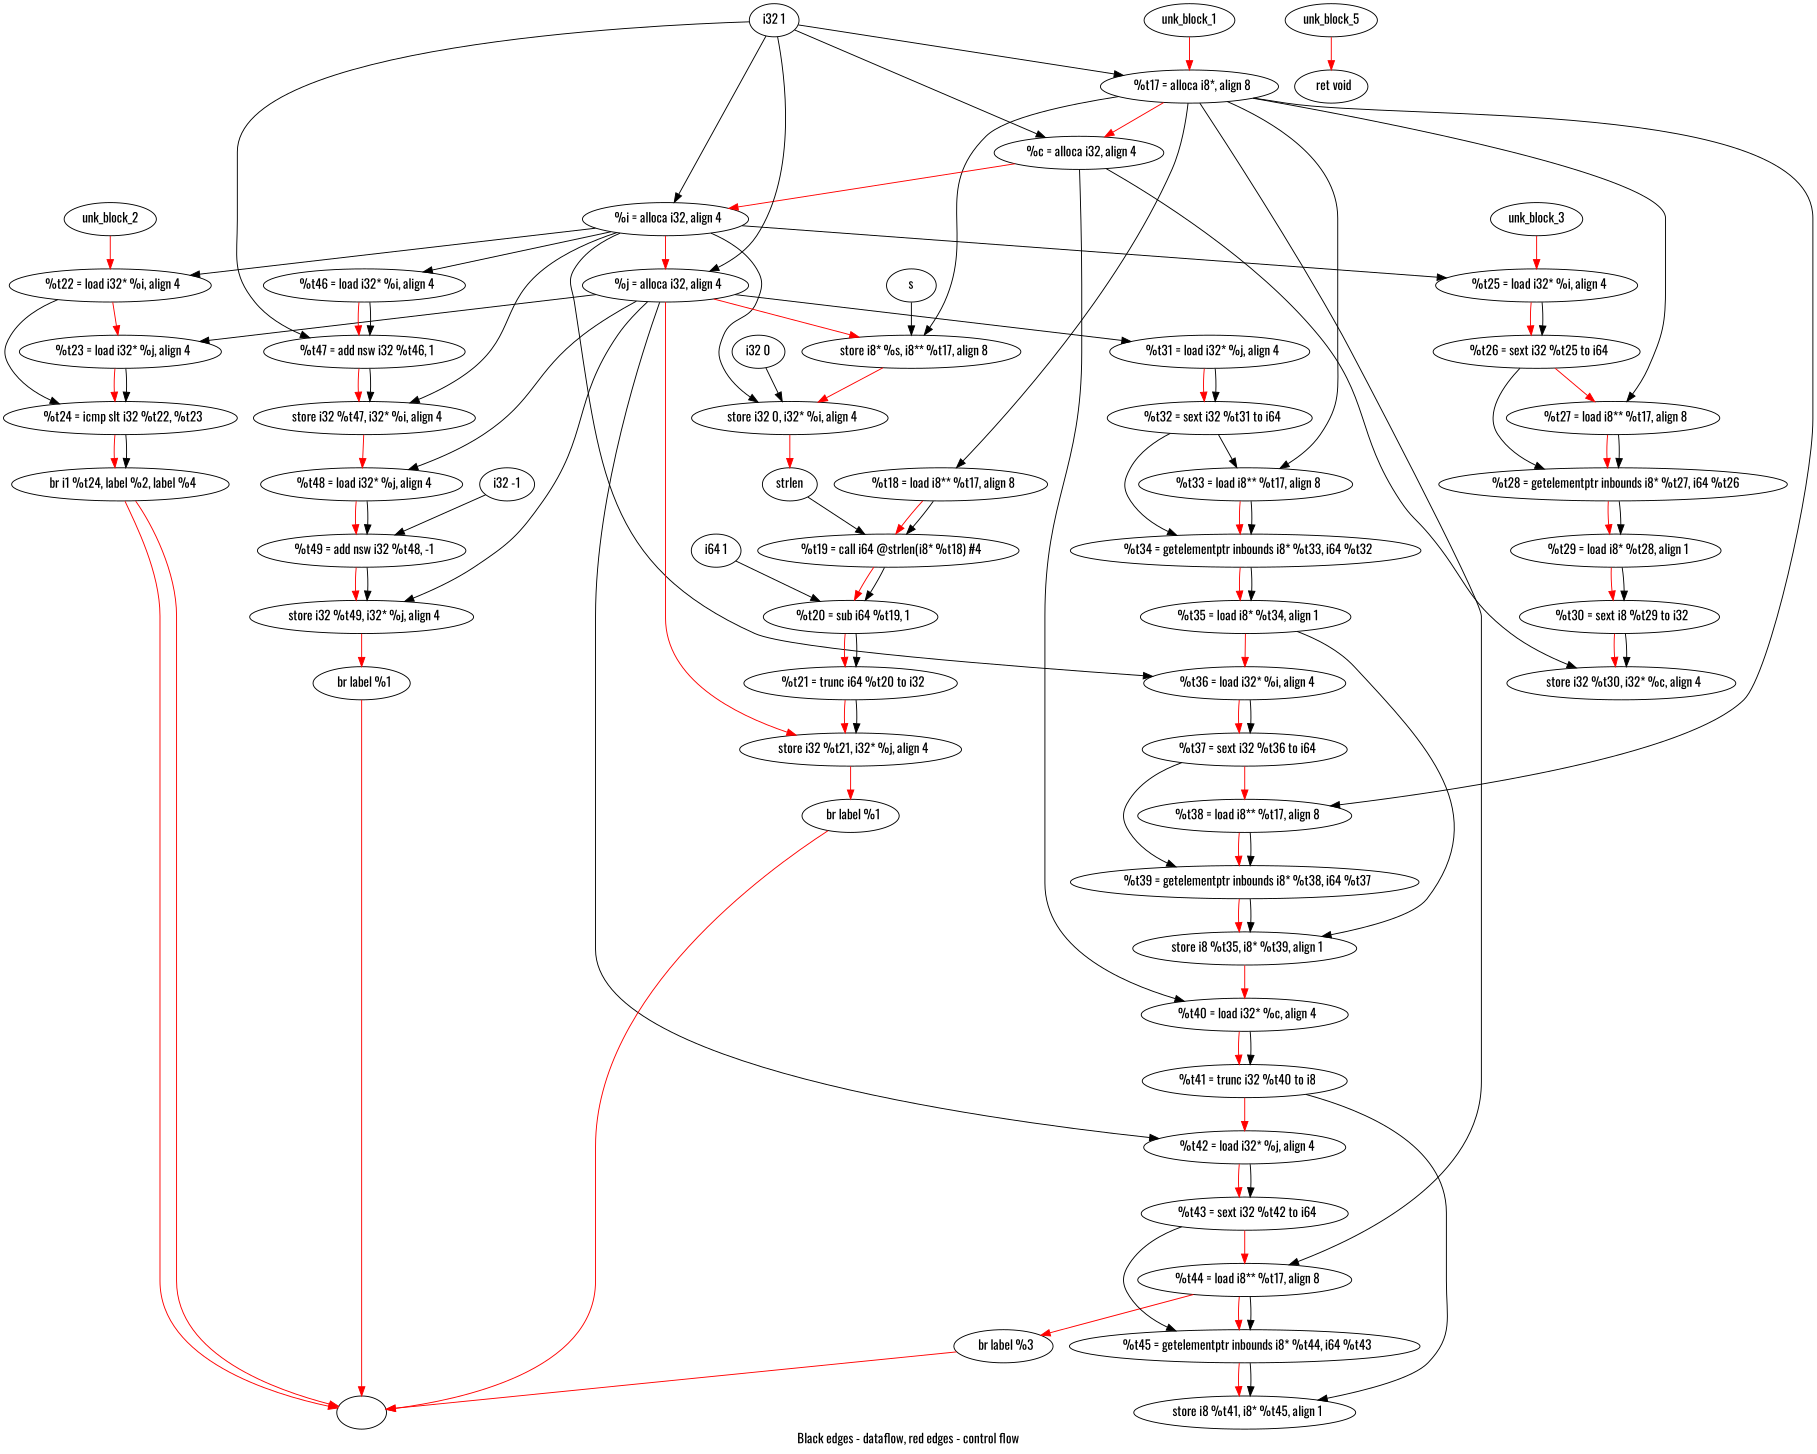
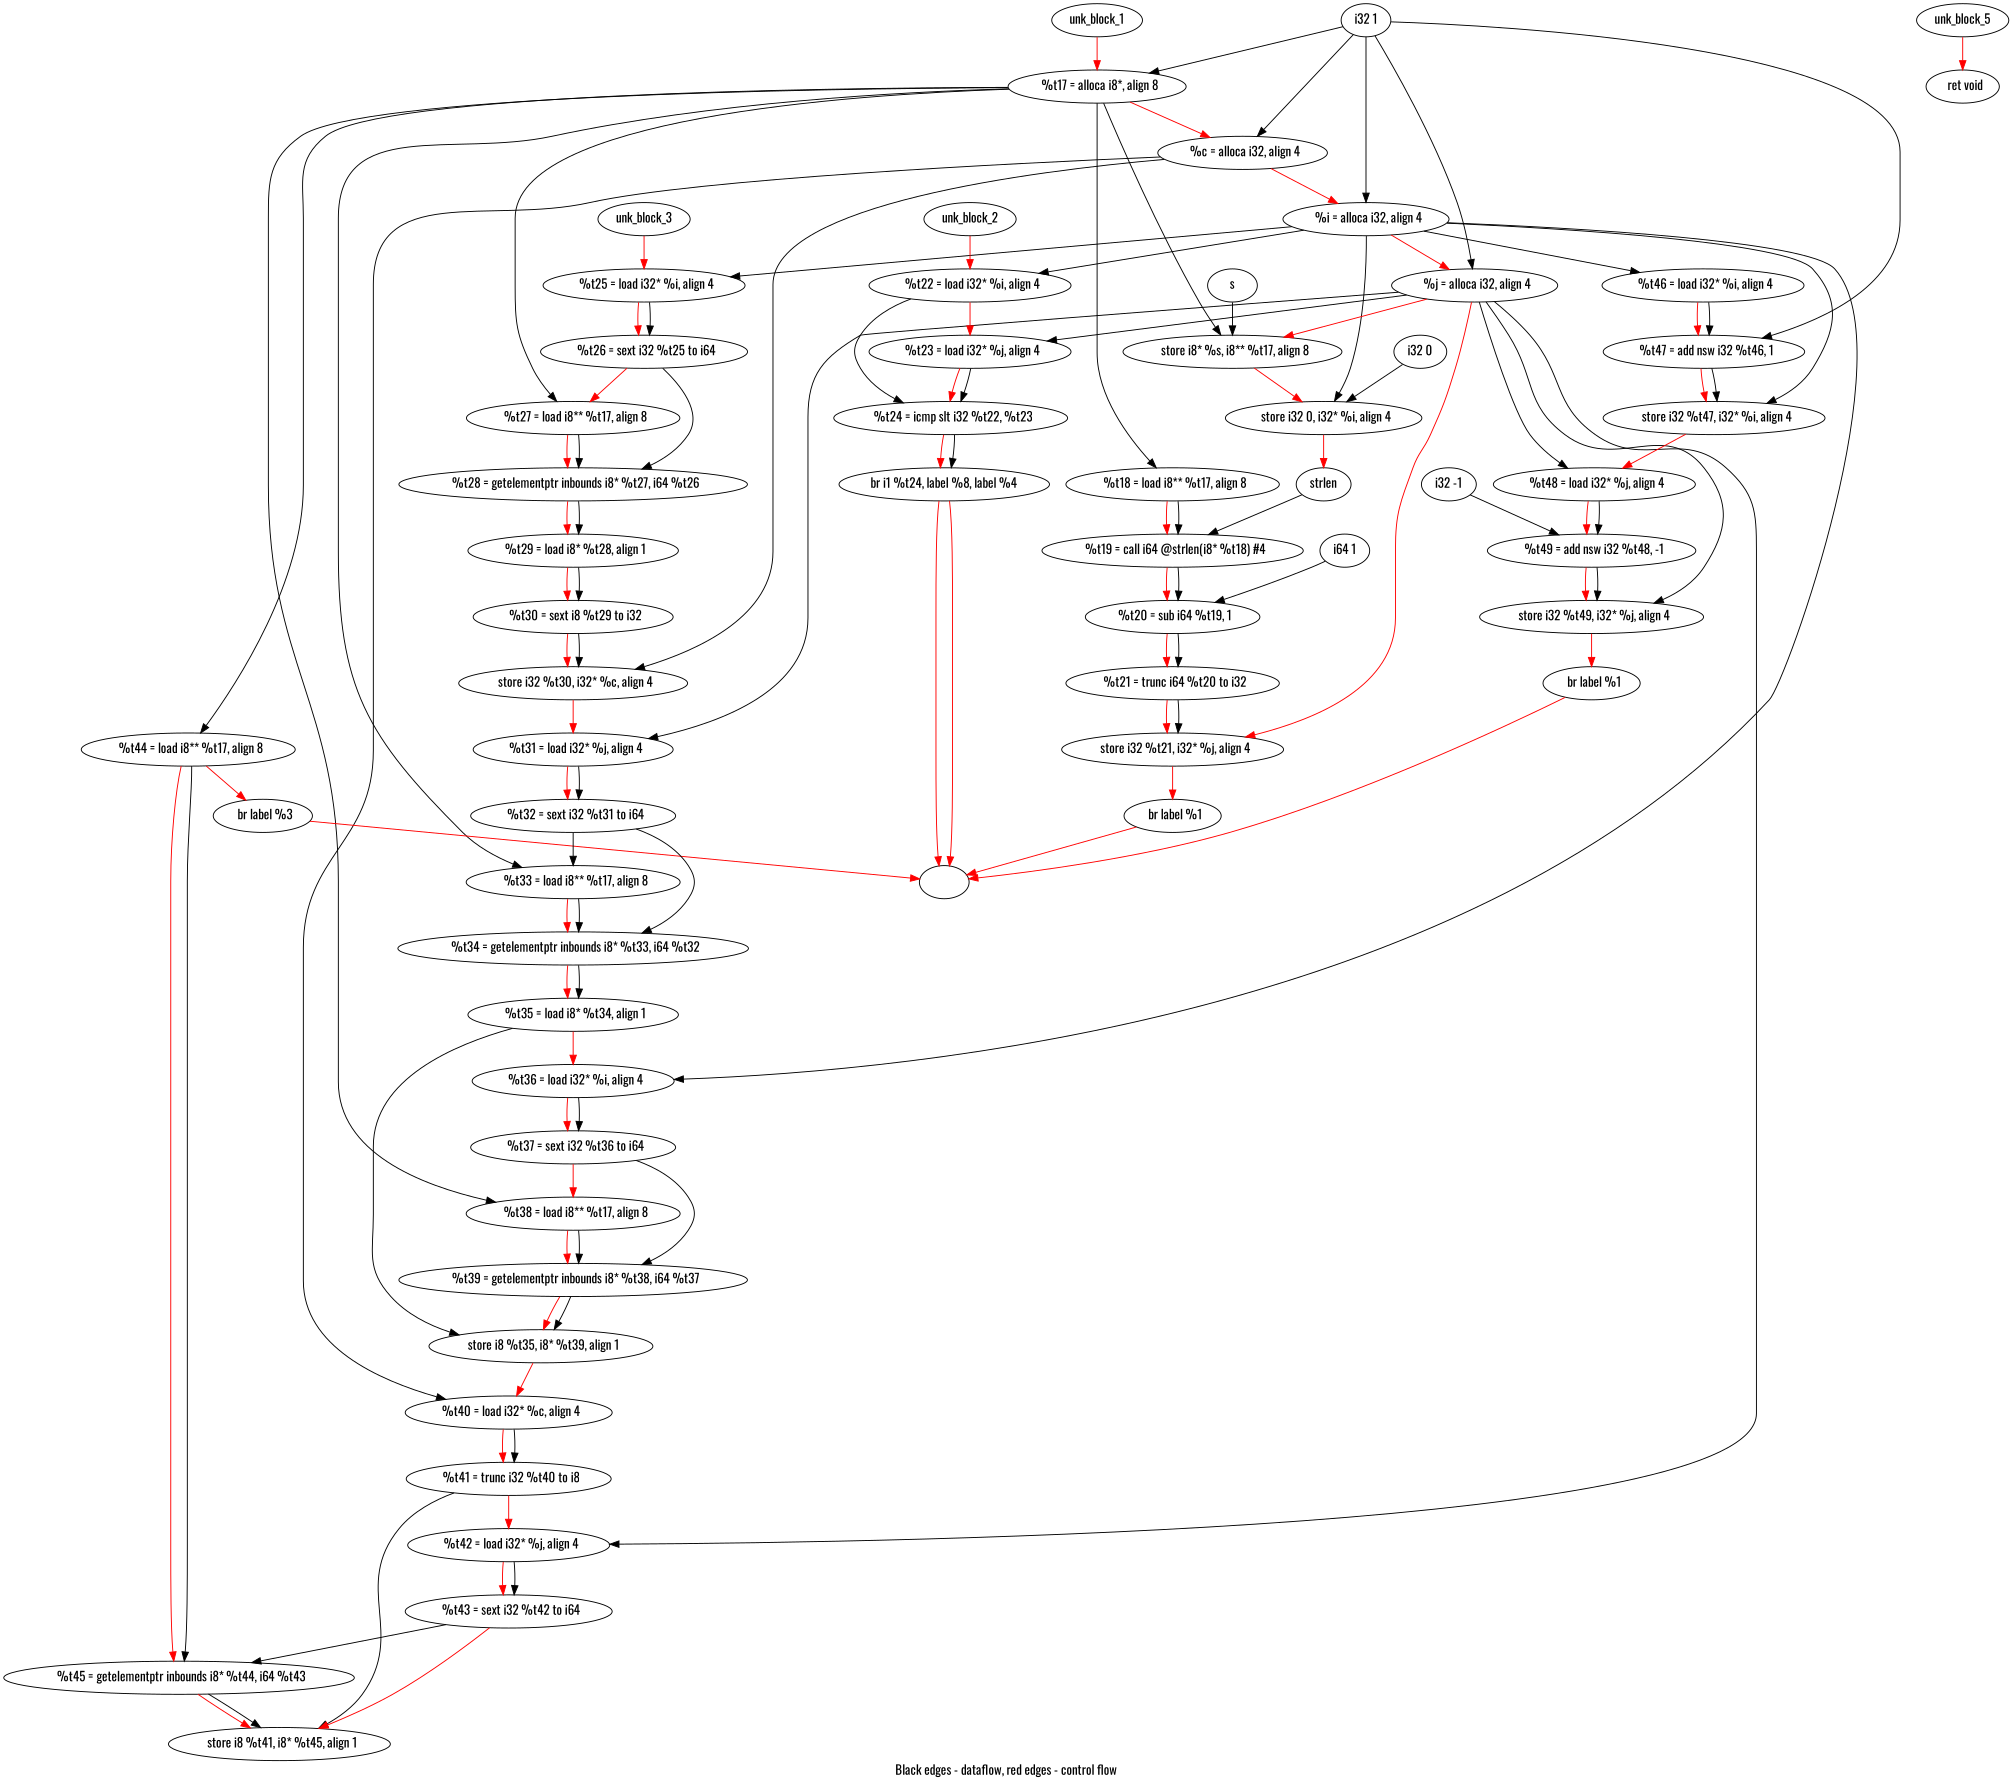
(120, 484) -> (944, 484)
none -> (573, 712)
(1245, 1242) -> (412, 1683)
